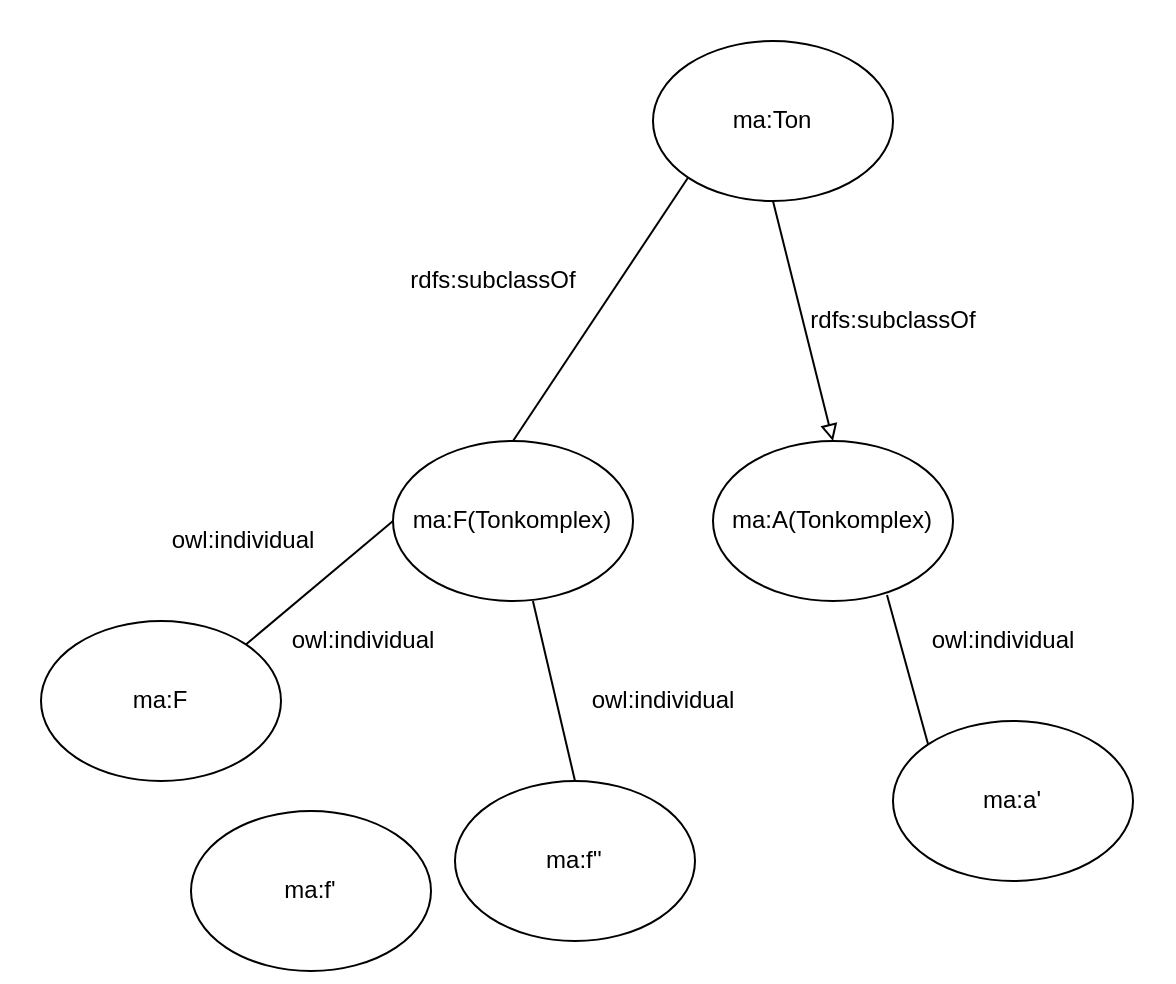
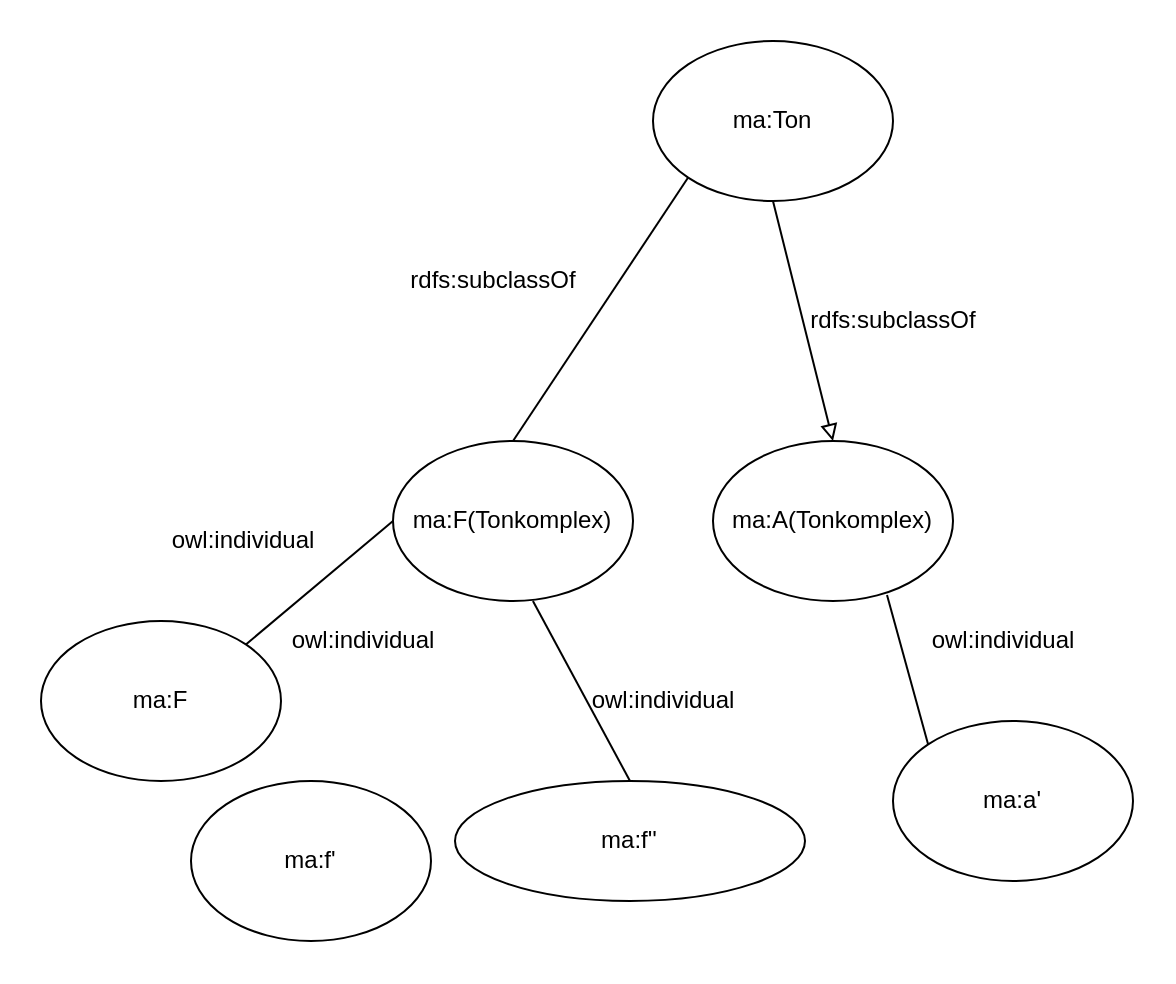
(575, 861) -> (630, 841)
(311, 891) -> (311, 861)
